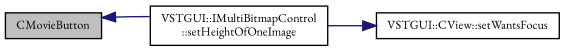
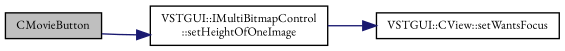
(133, 17) -> (119, 35)
